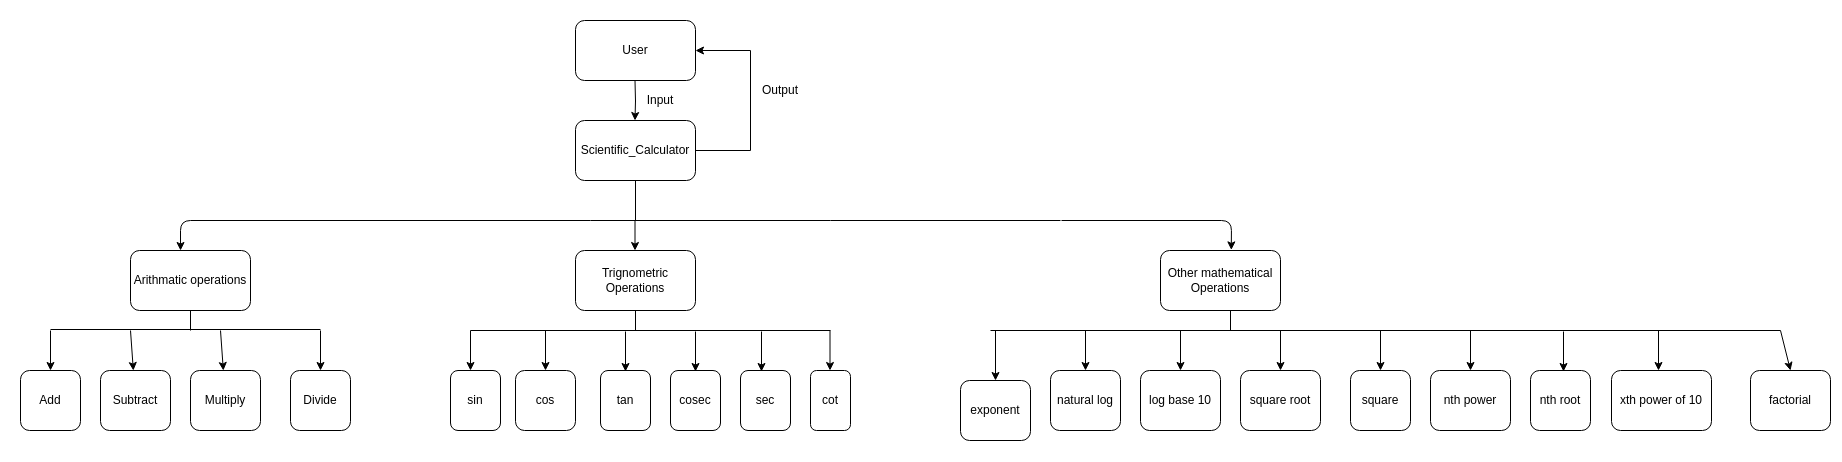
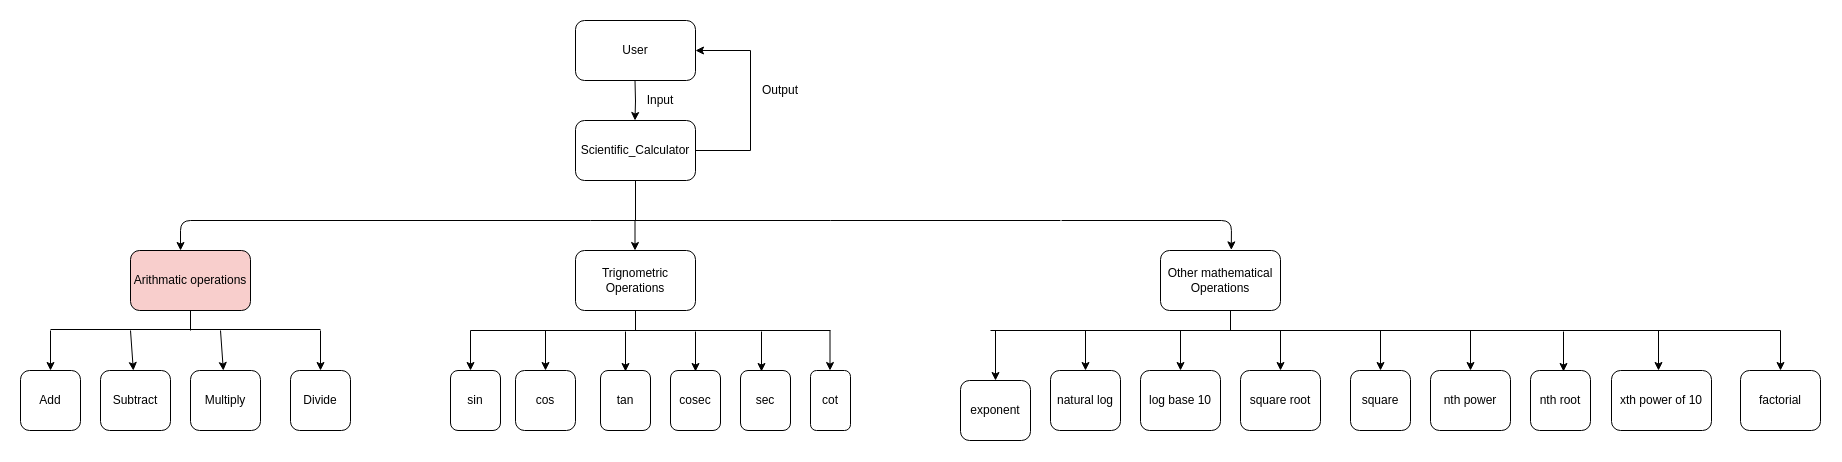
(191, 281) -> (191, 281)
(1791, 401) -> (1781, 401)
